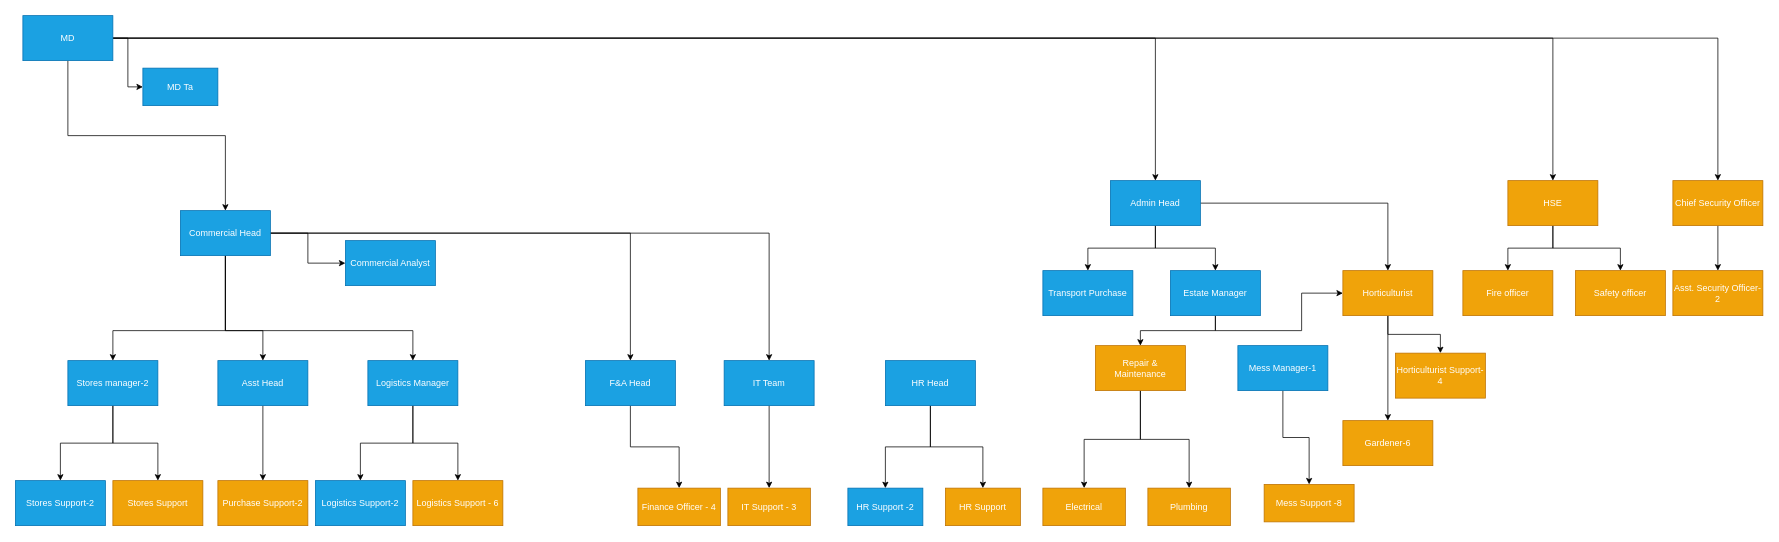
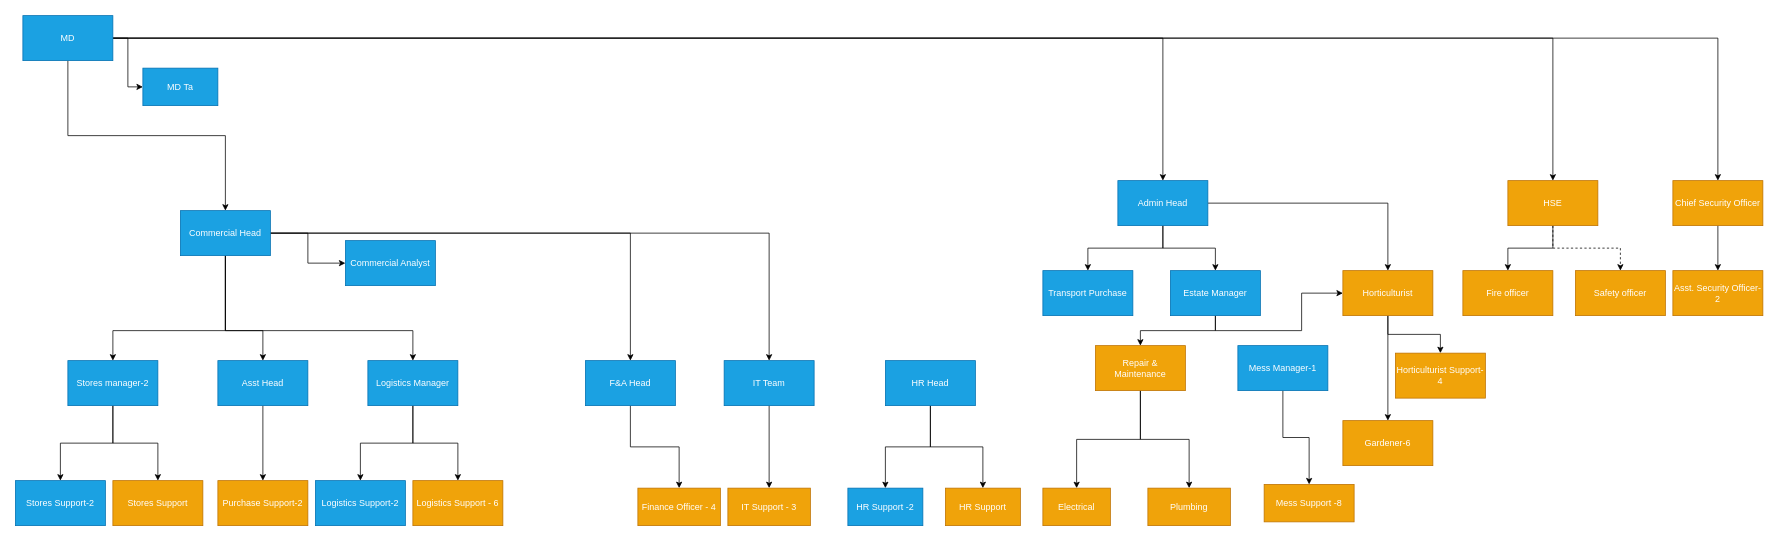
(1155, 203) -> (1163, 203)
(1595, 248) -> (1595, 248)
(1084, 507) -> (1077, 507)
